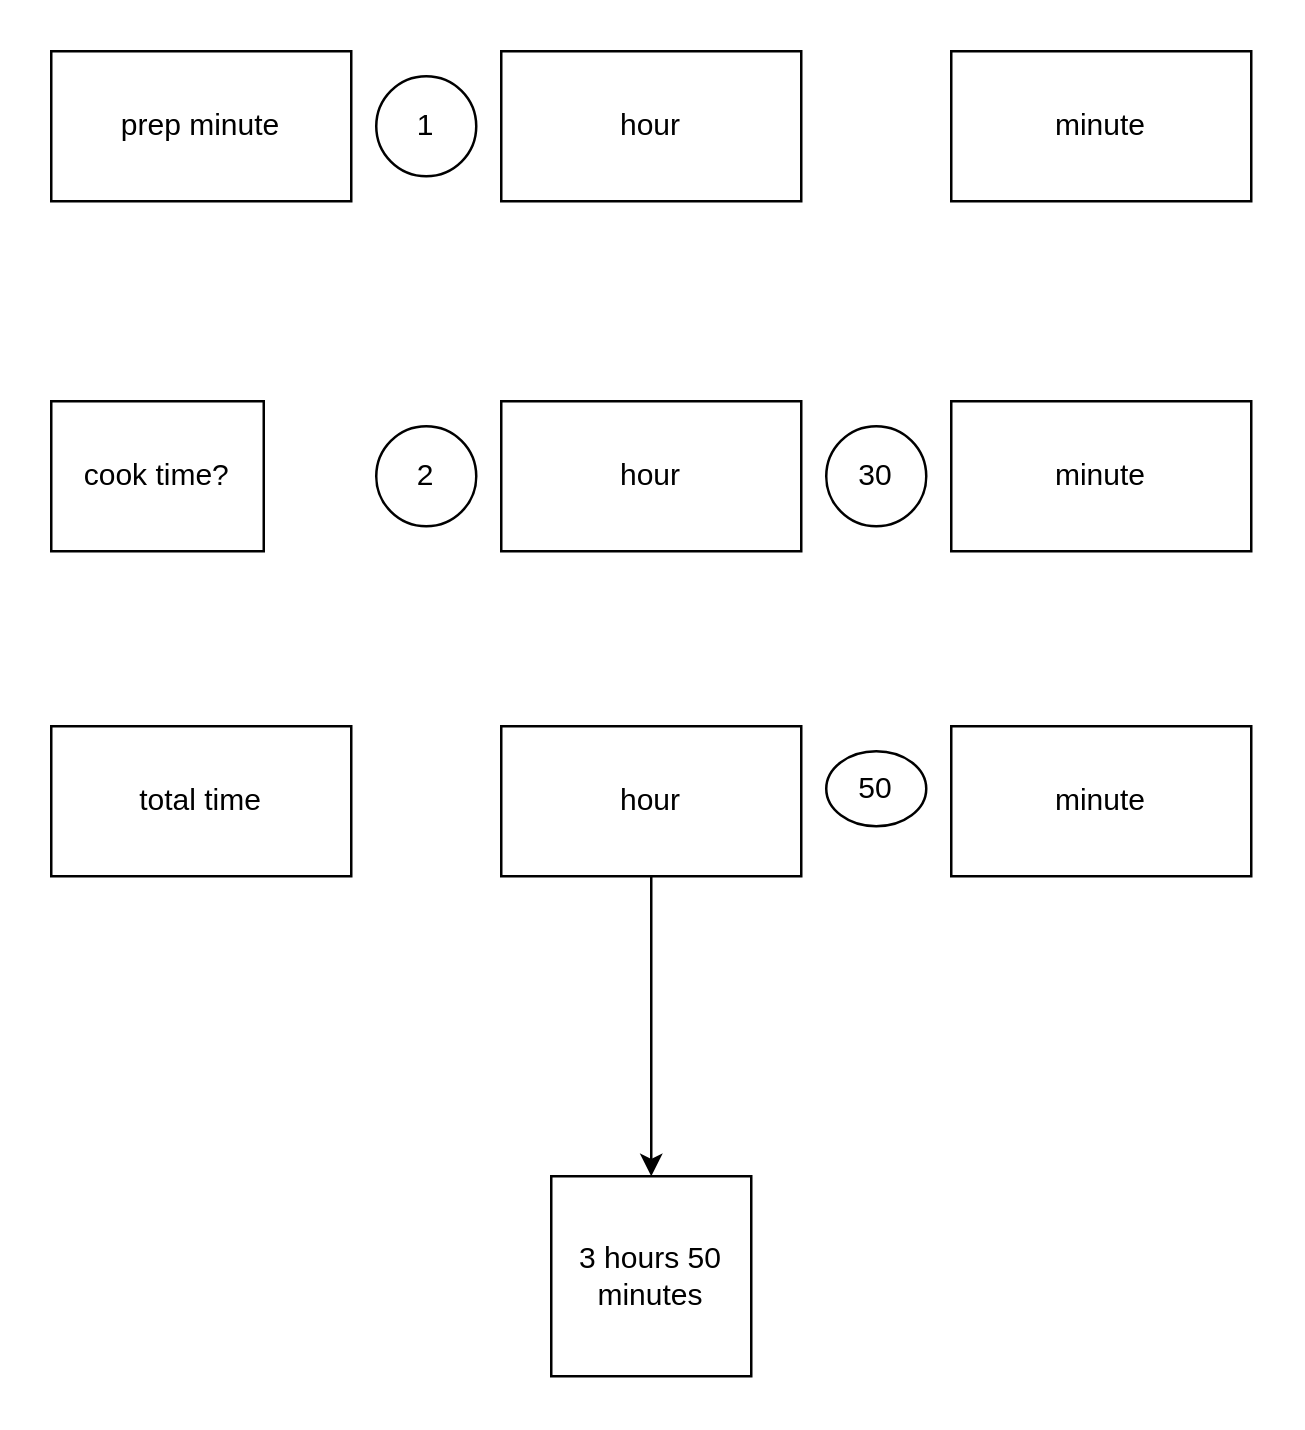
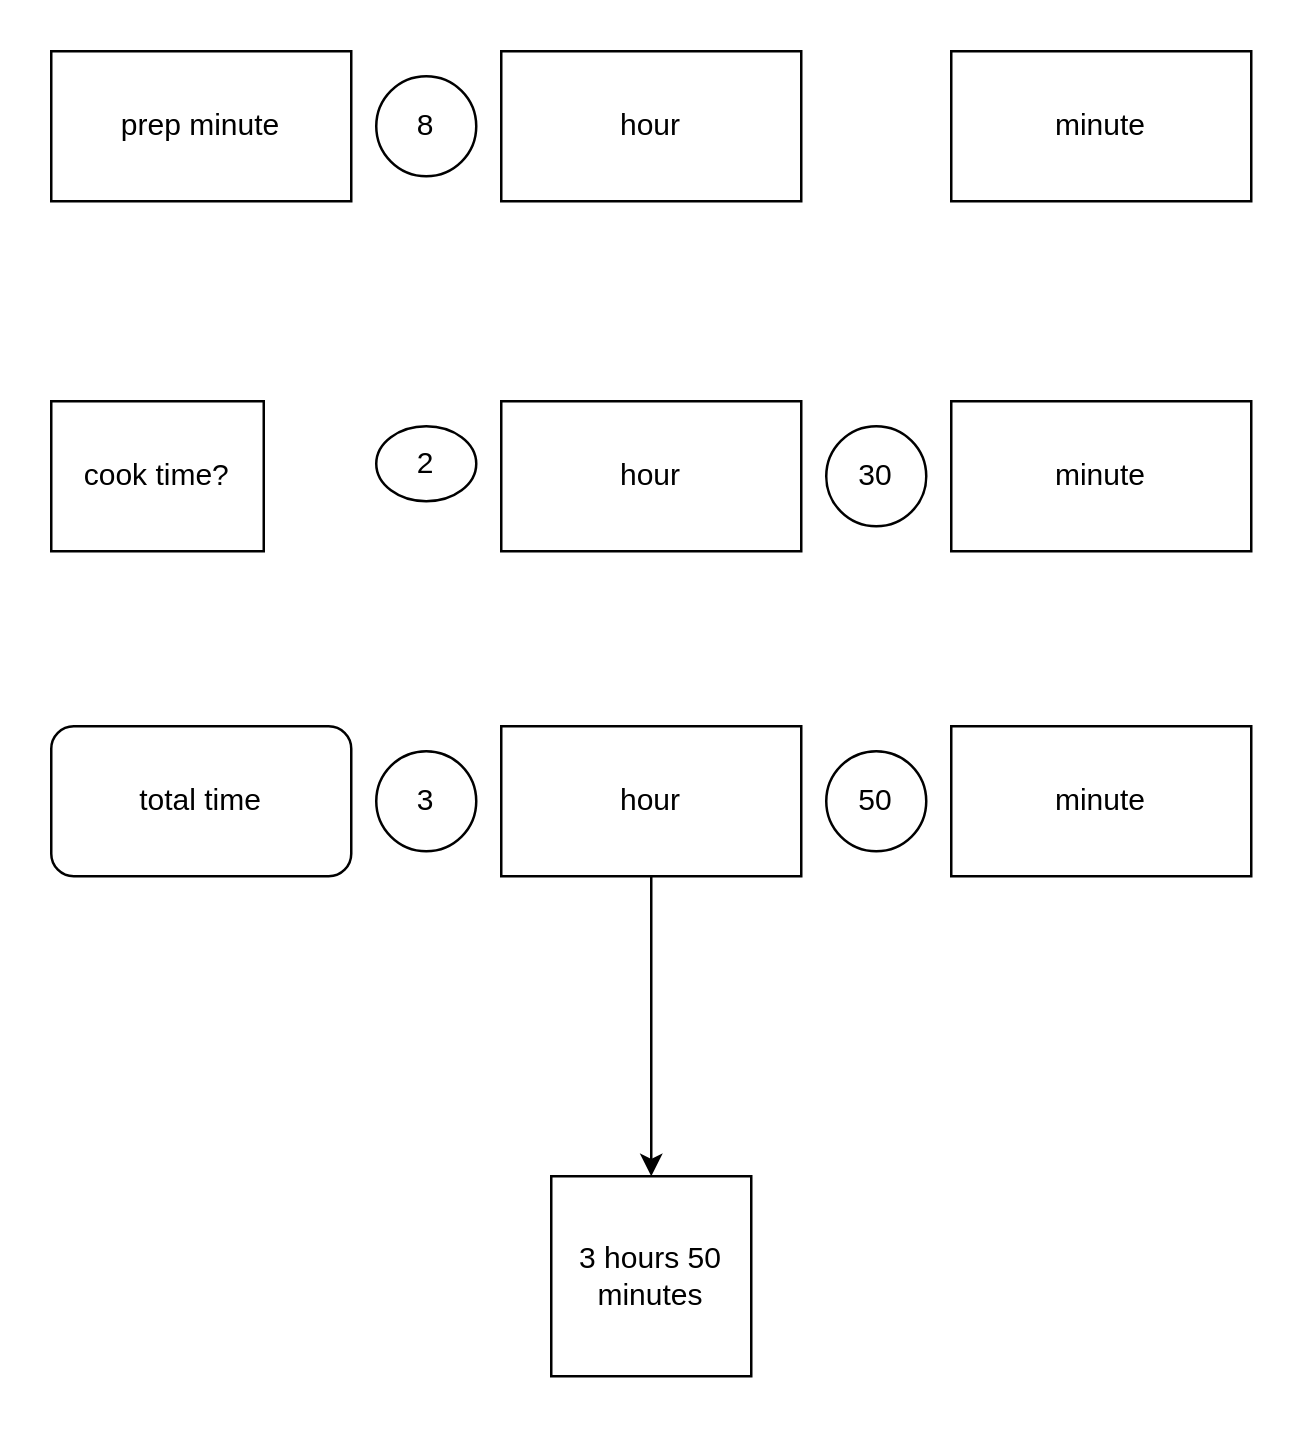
(426, 126) -> (426, 126)
(426, 476) -> (426, 464)
(876, 789) -> (876, 801)
(201, 801) -> (201, 801)
none -> (426, 801)
